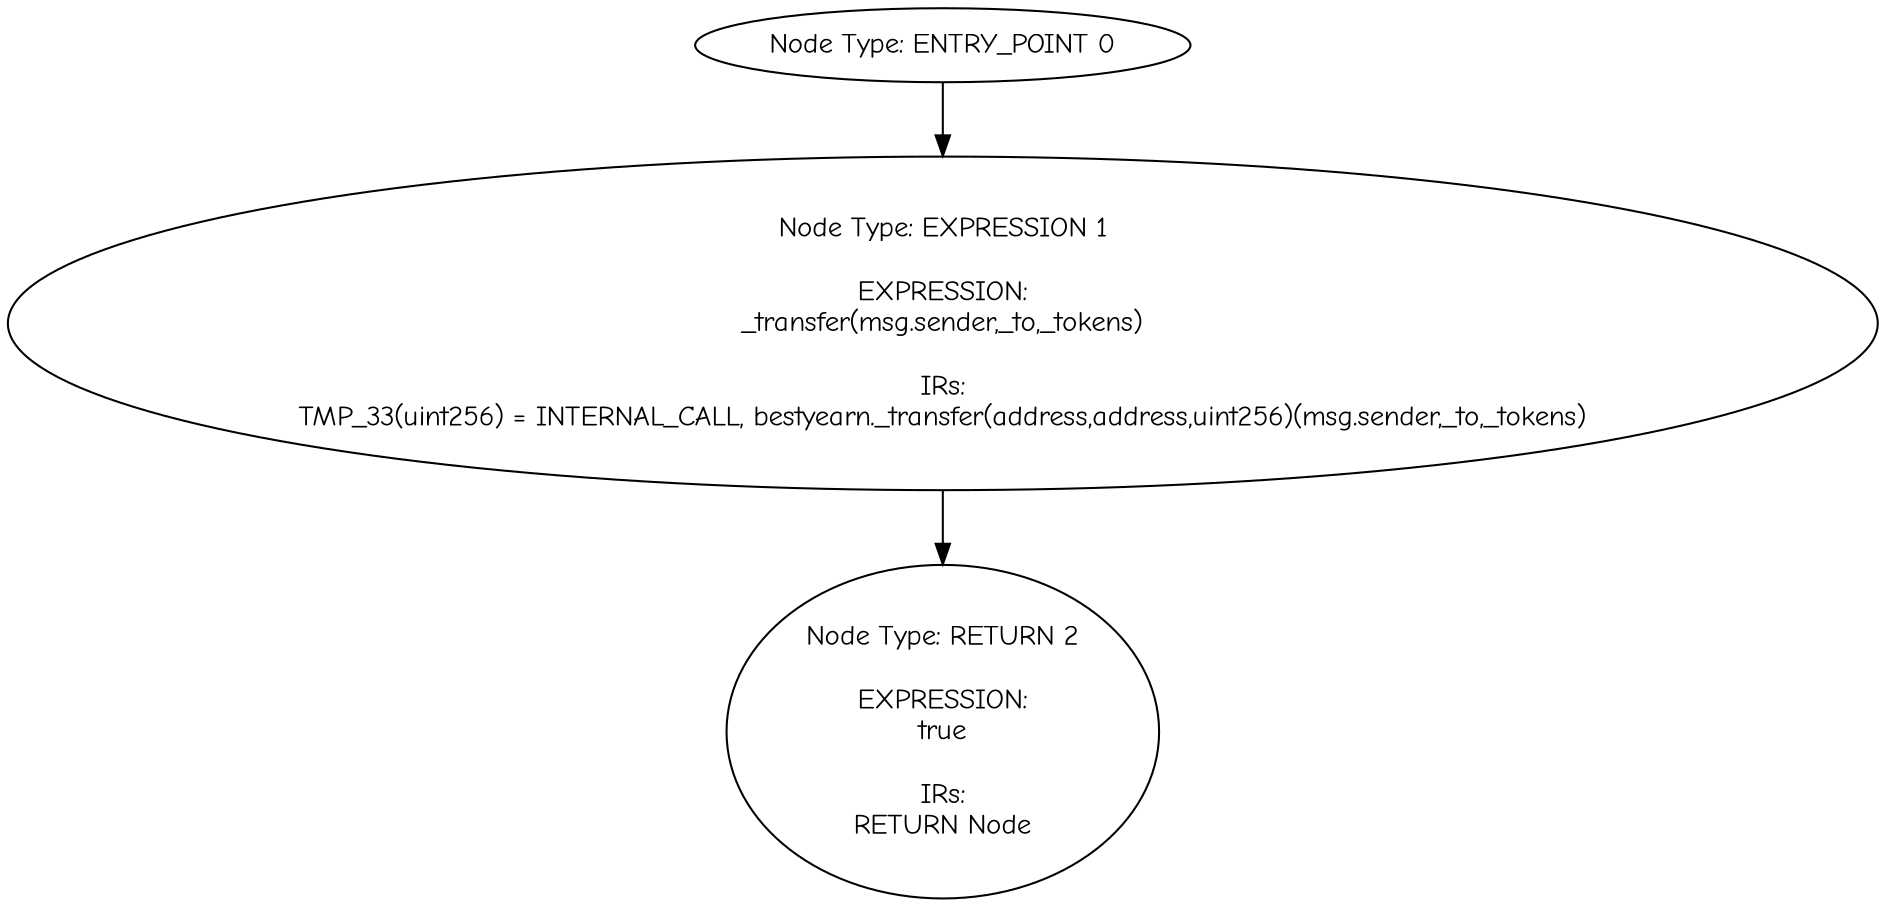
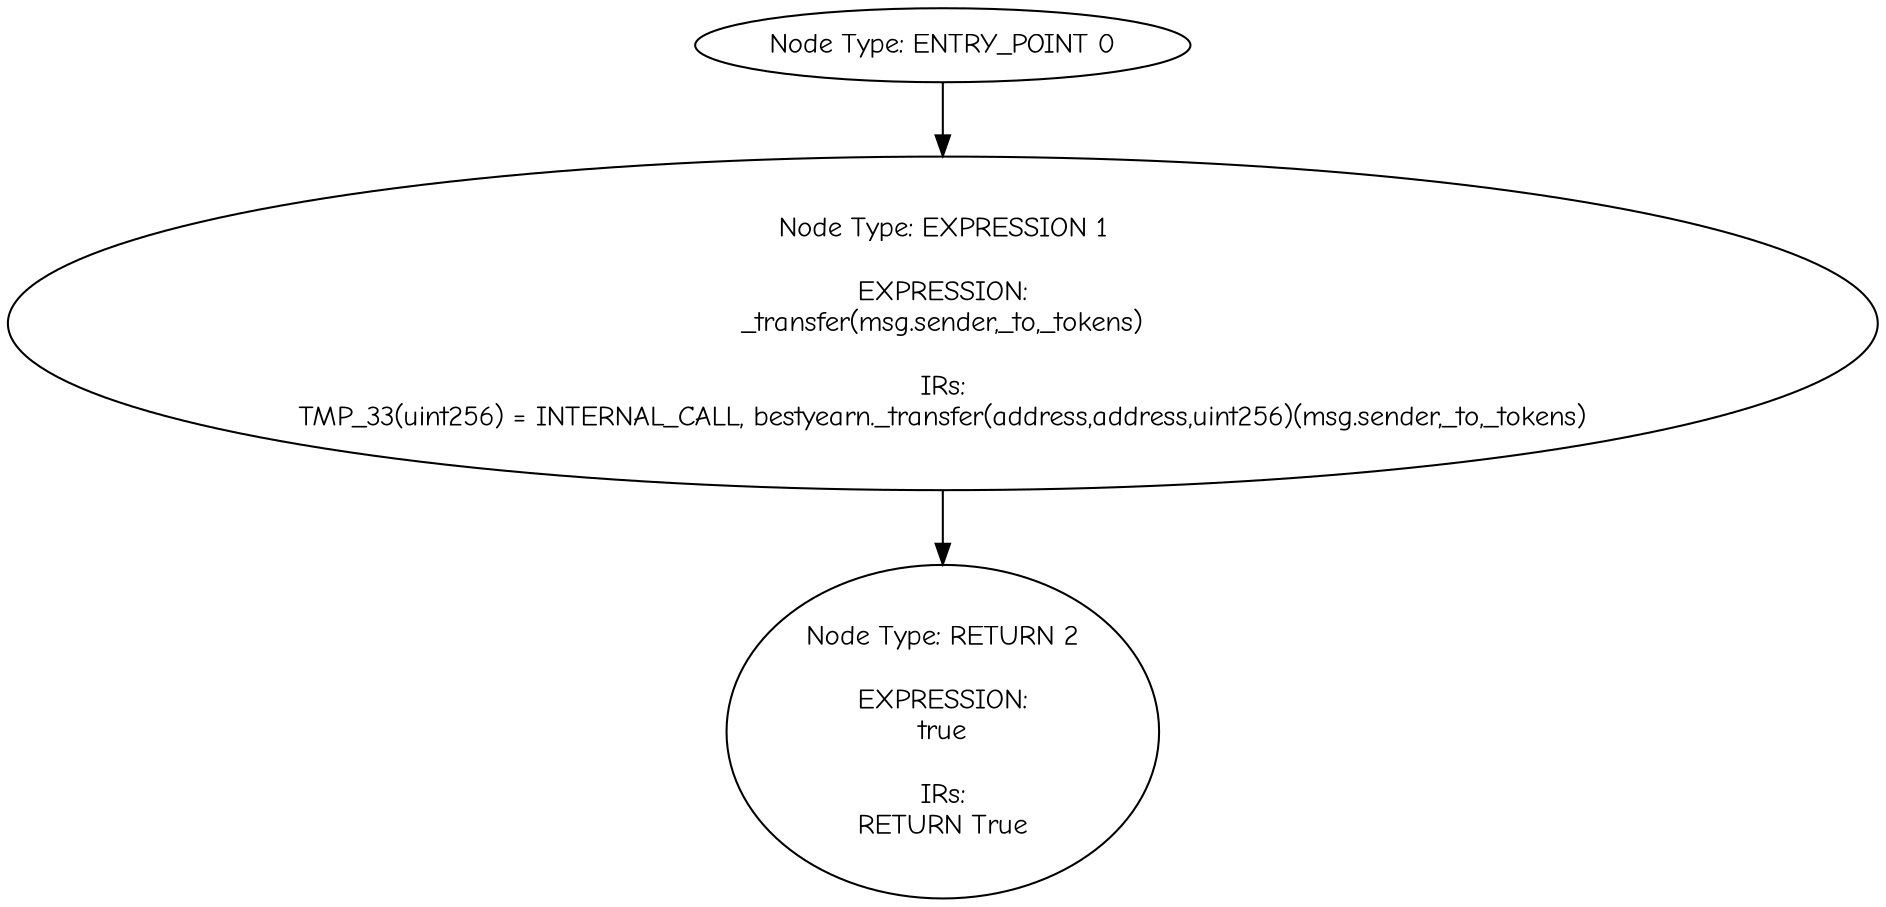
(943, 732) -> (943, 732)
